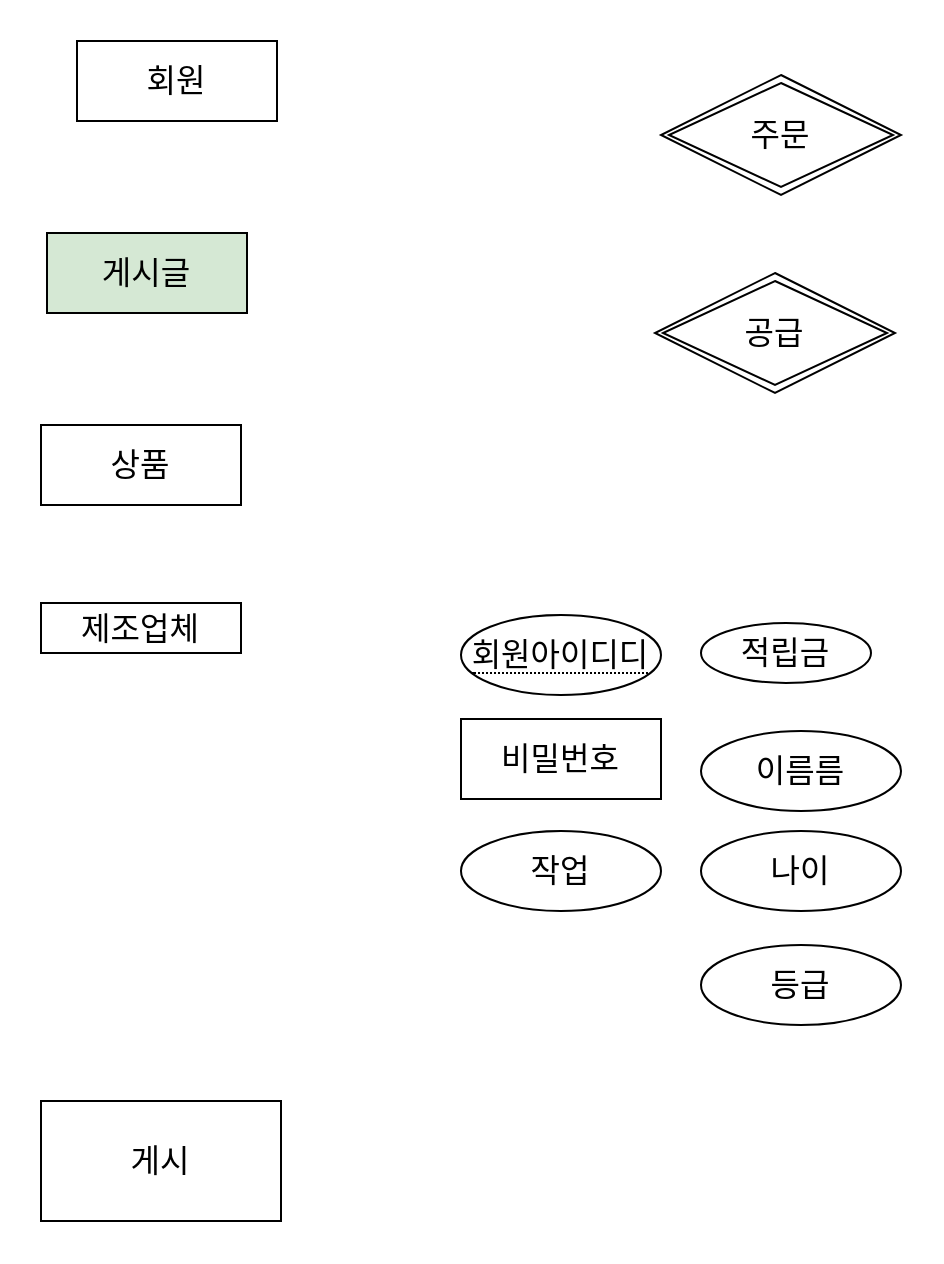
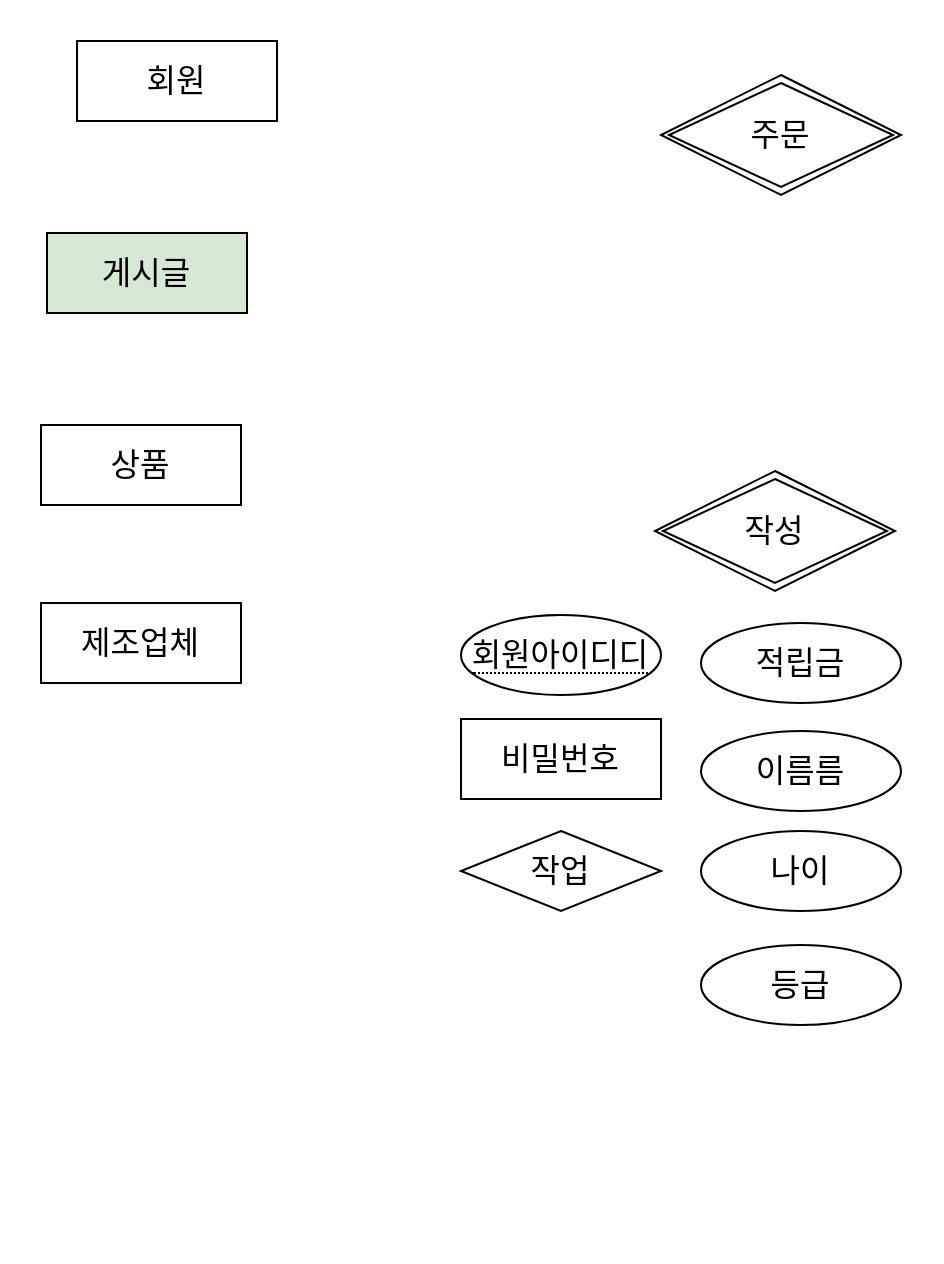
(775, 333) -> none
none -> (775, 531)
(141, 628) -> (141, 643)
(786, 653) -> (801, 663)
(561, 871) -> (561, 871)
(161, 1161) -> none
